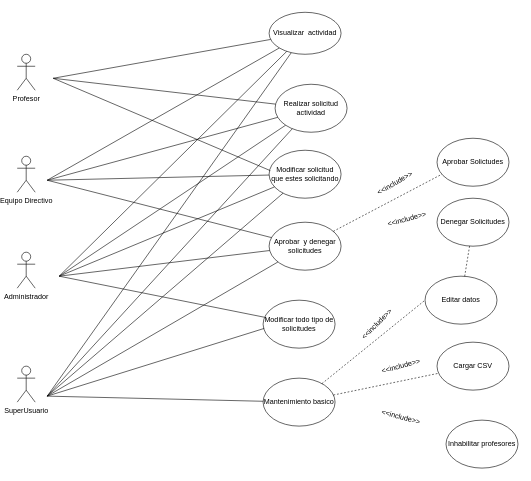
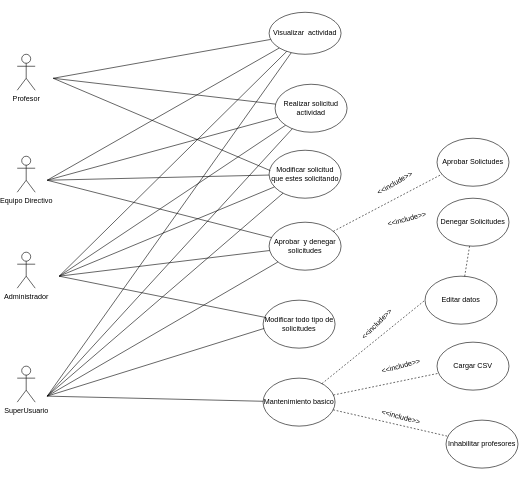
none -> (390, 423)
